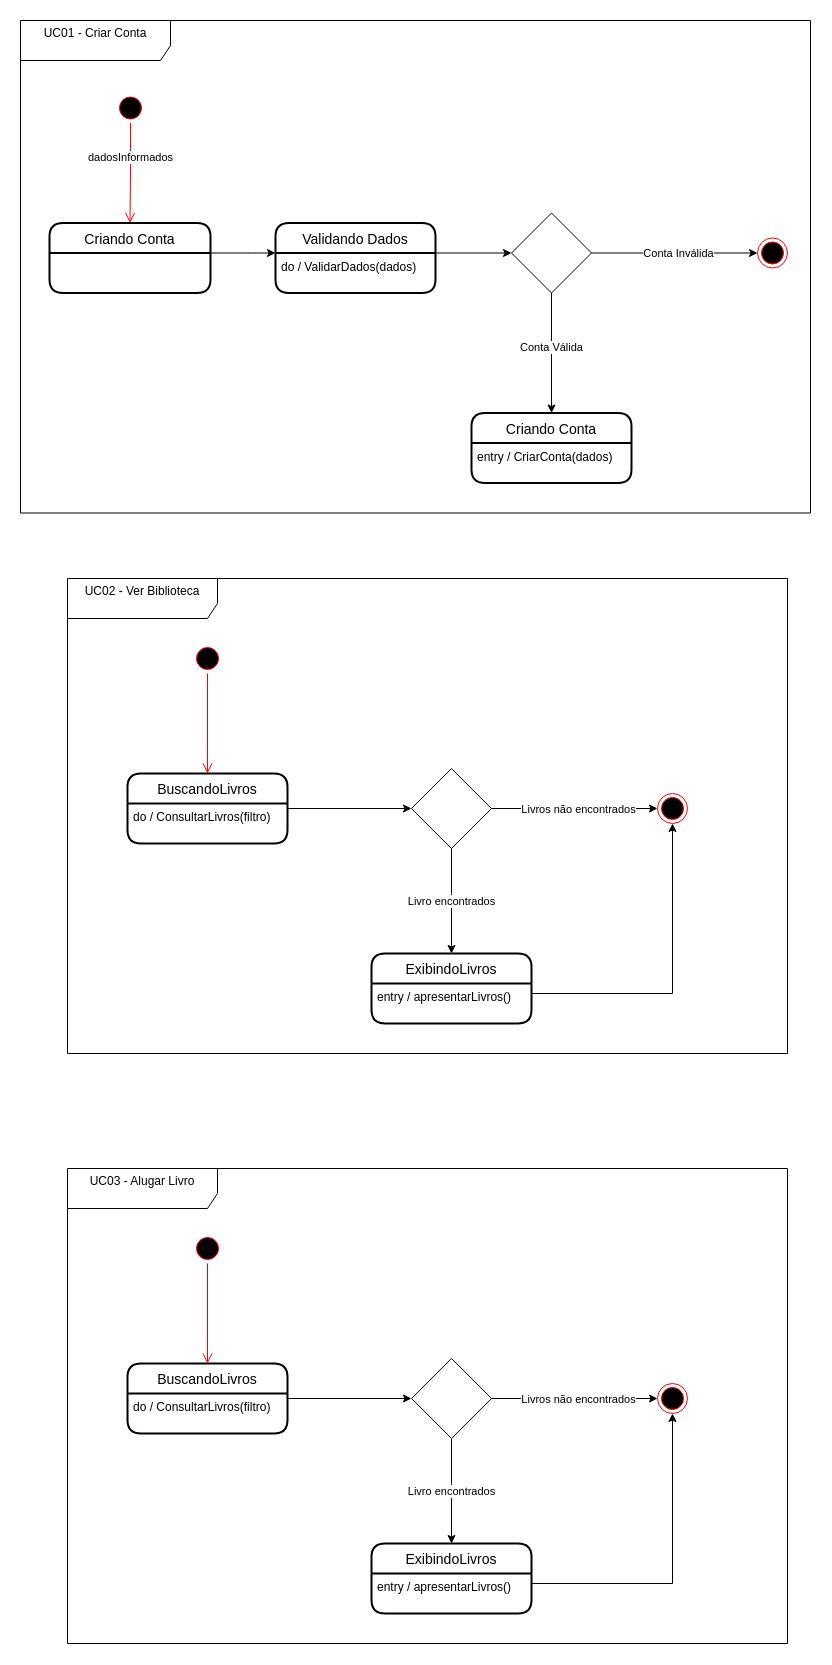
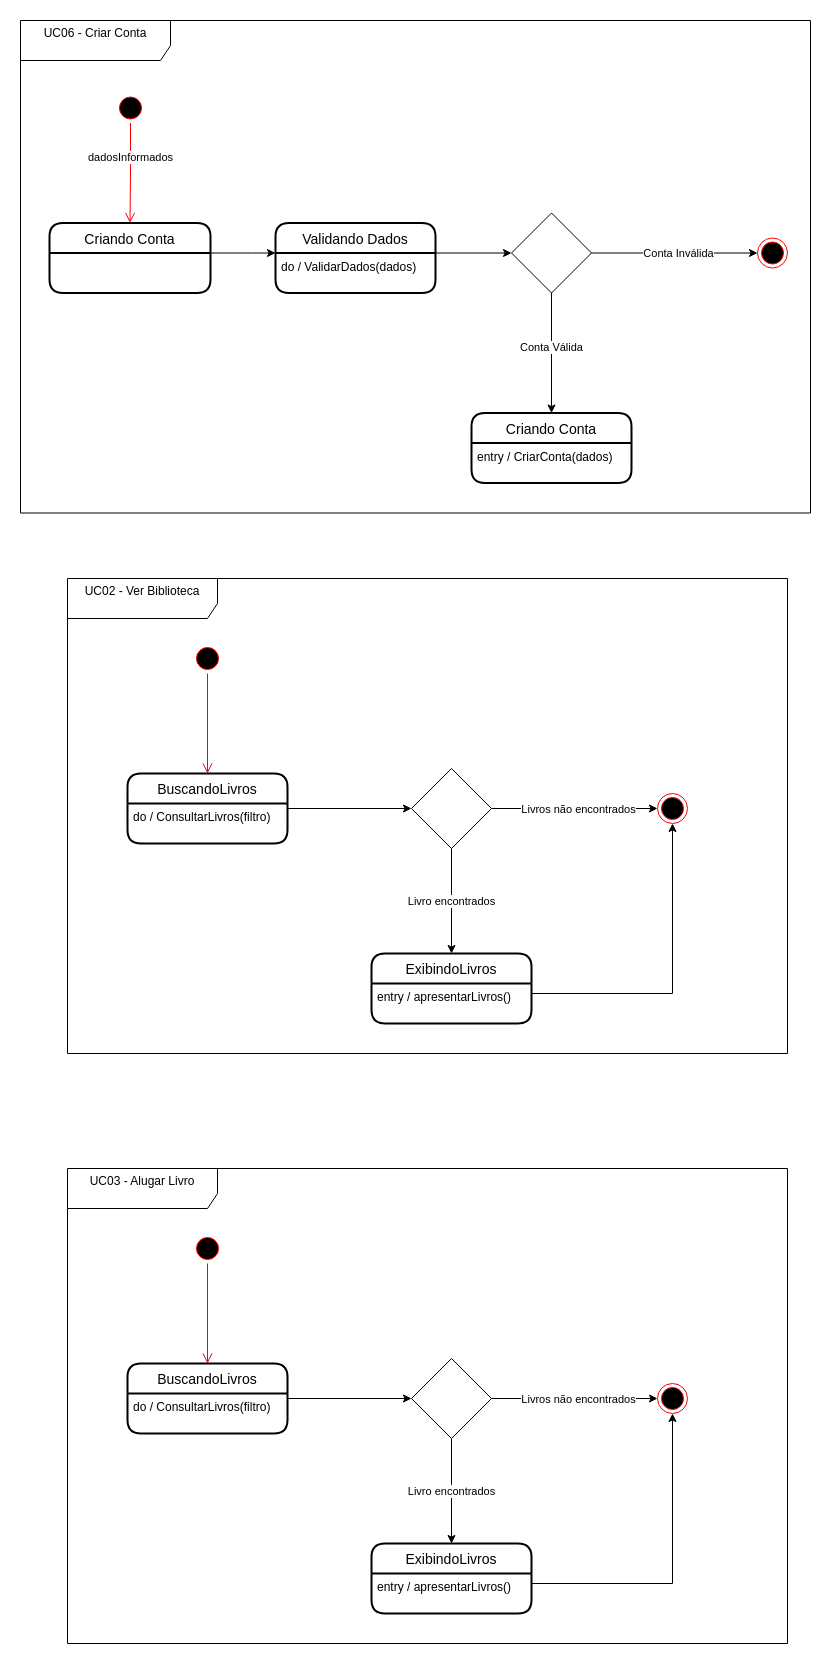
(96, 41) -> (96, 41)
